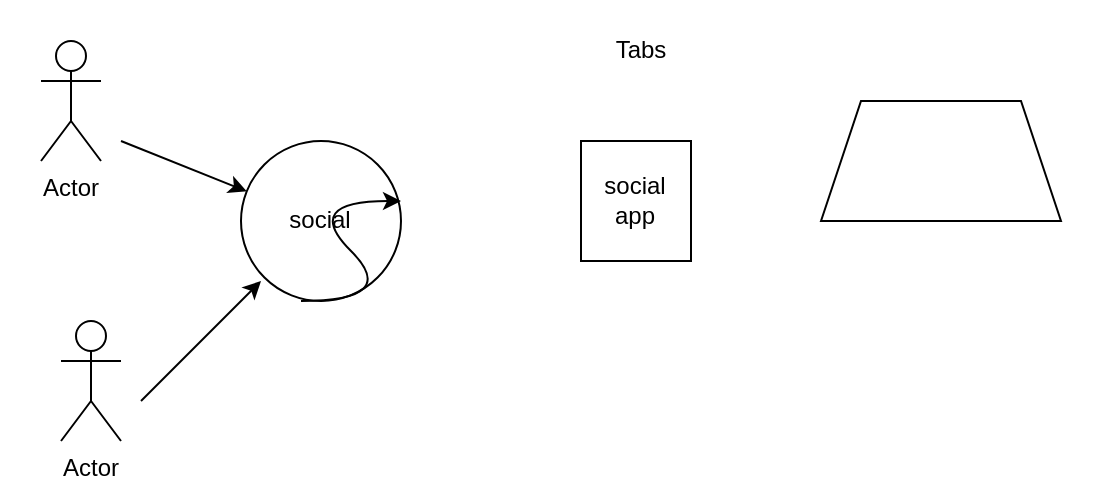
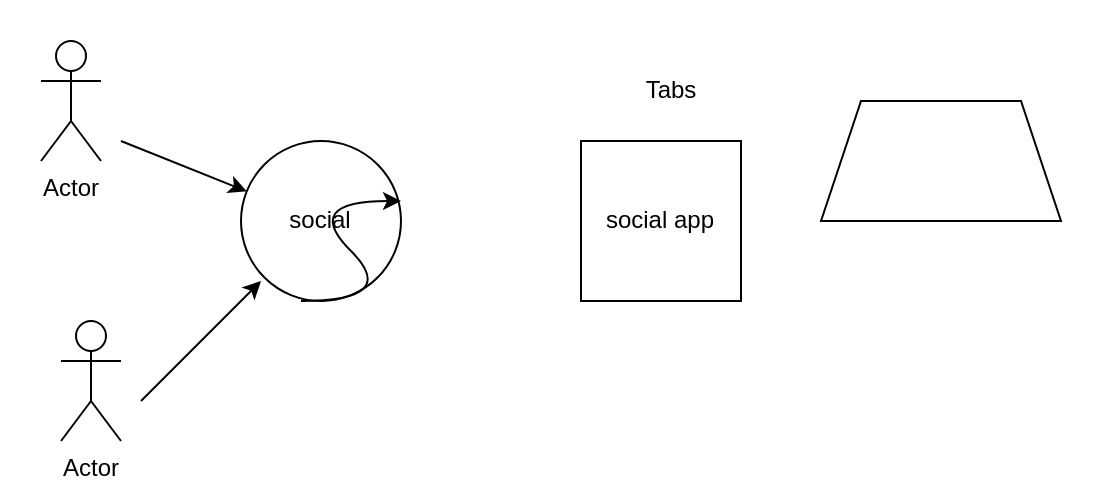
(641, 51) -> (671, 91)
(636, 201) -> (661, 221)
